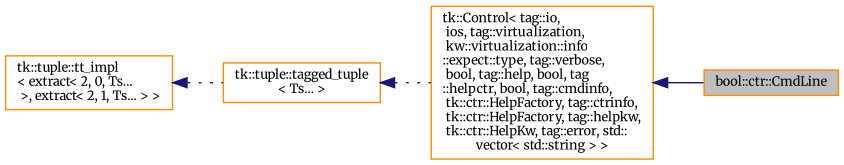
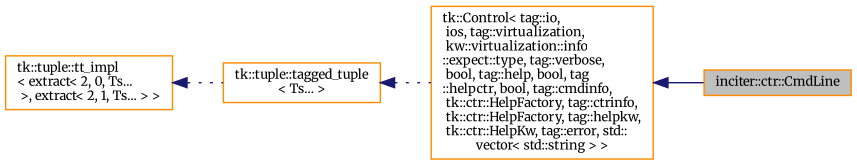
(771, 83) -> (778, 83)
